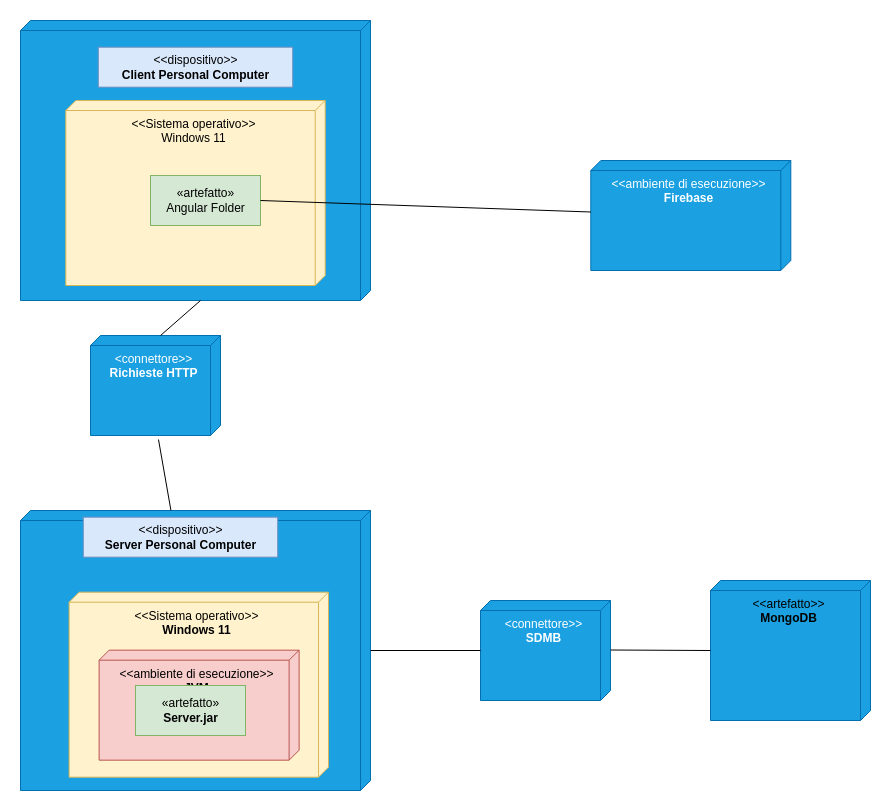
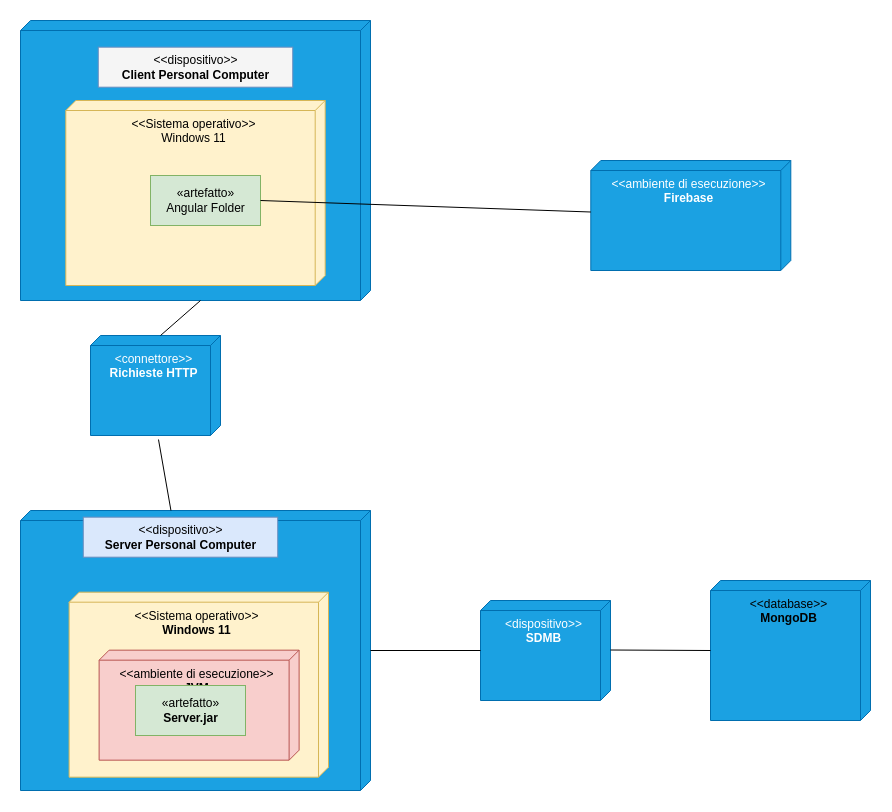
(196, 67) -> (196, 67)
(789, 612) -> (789, 612)
(544, 632) -> (544, 632)
